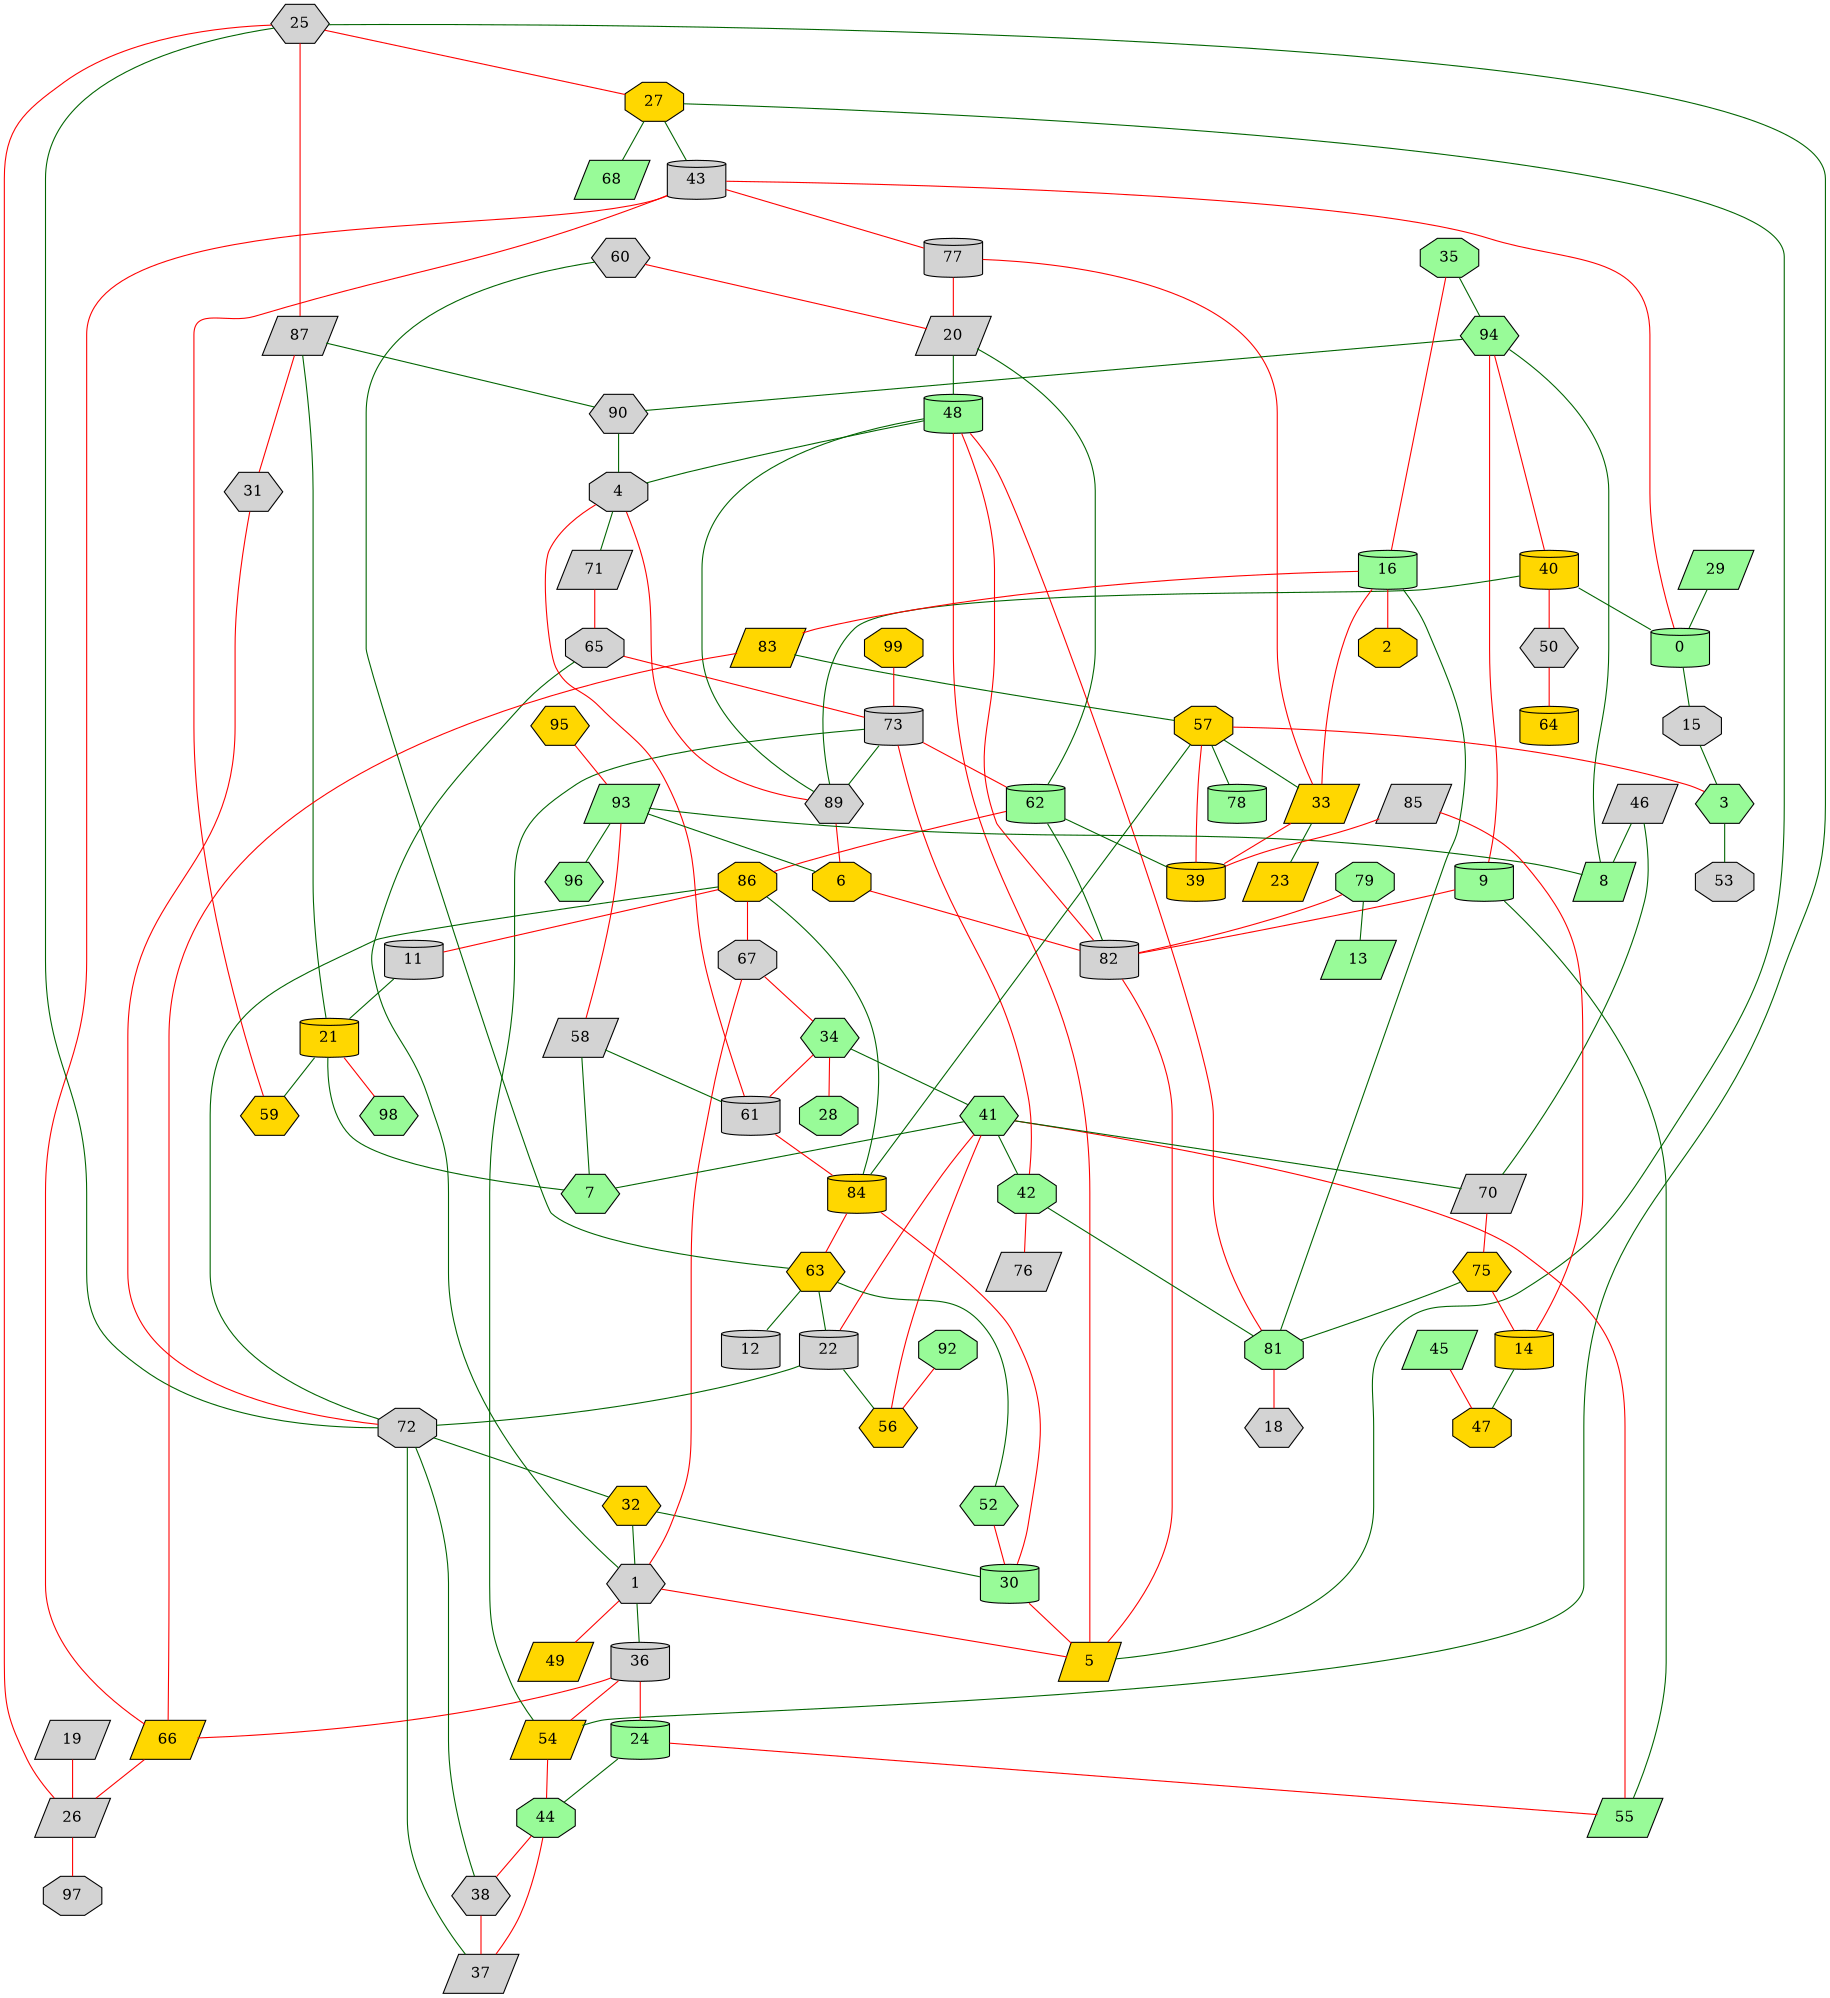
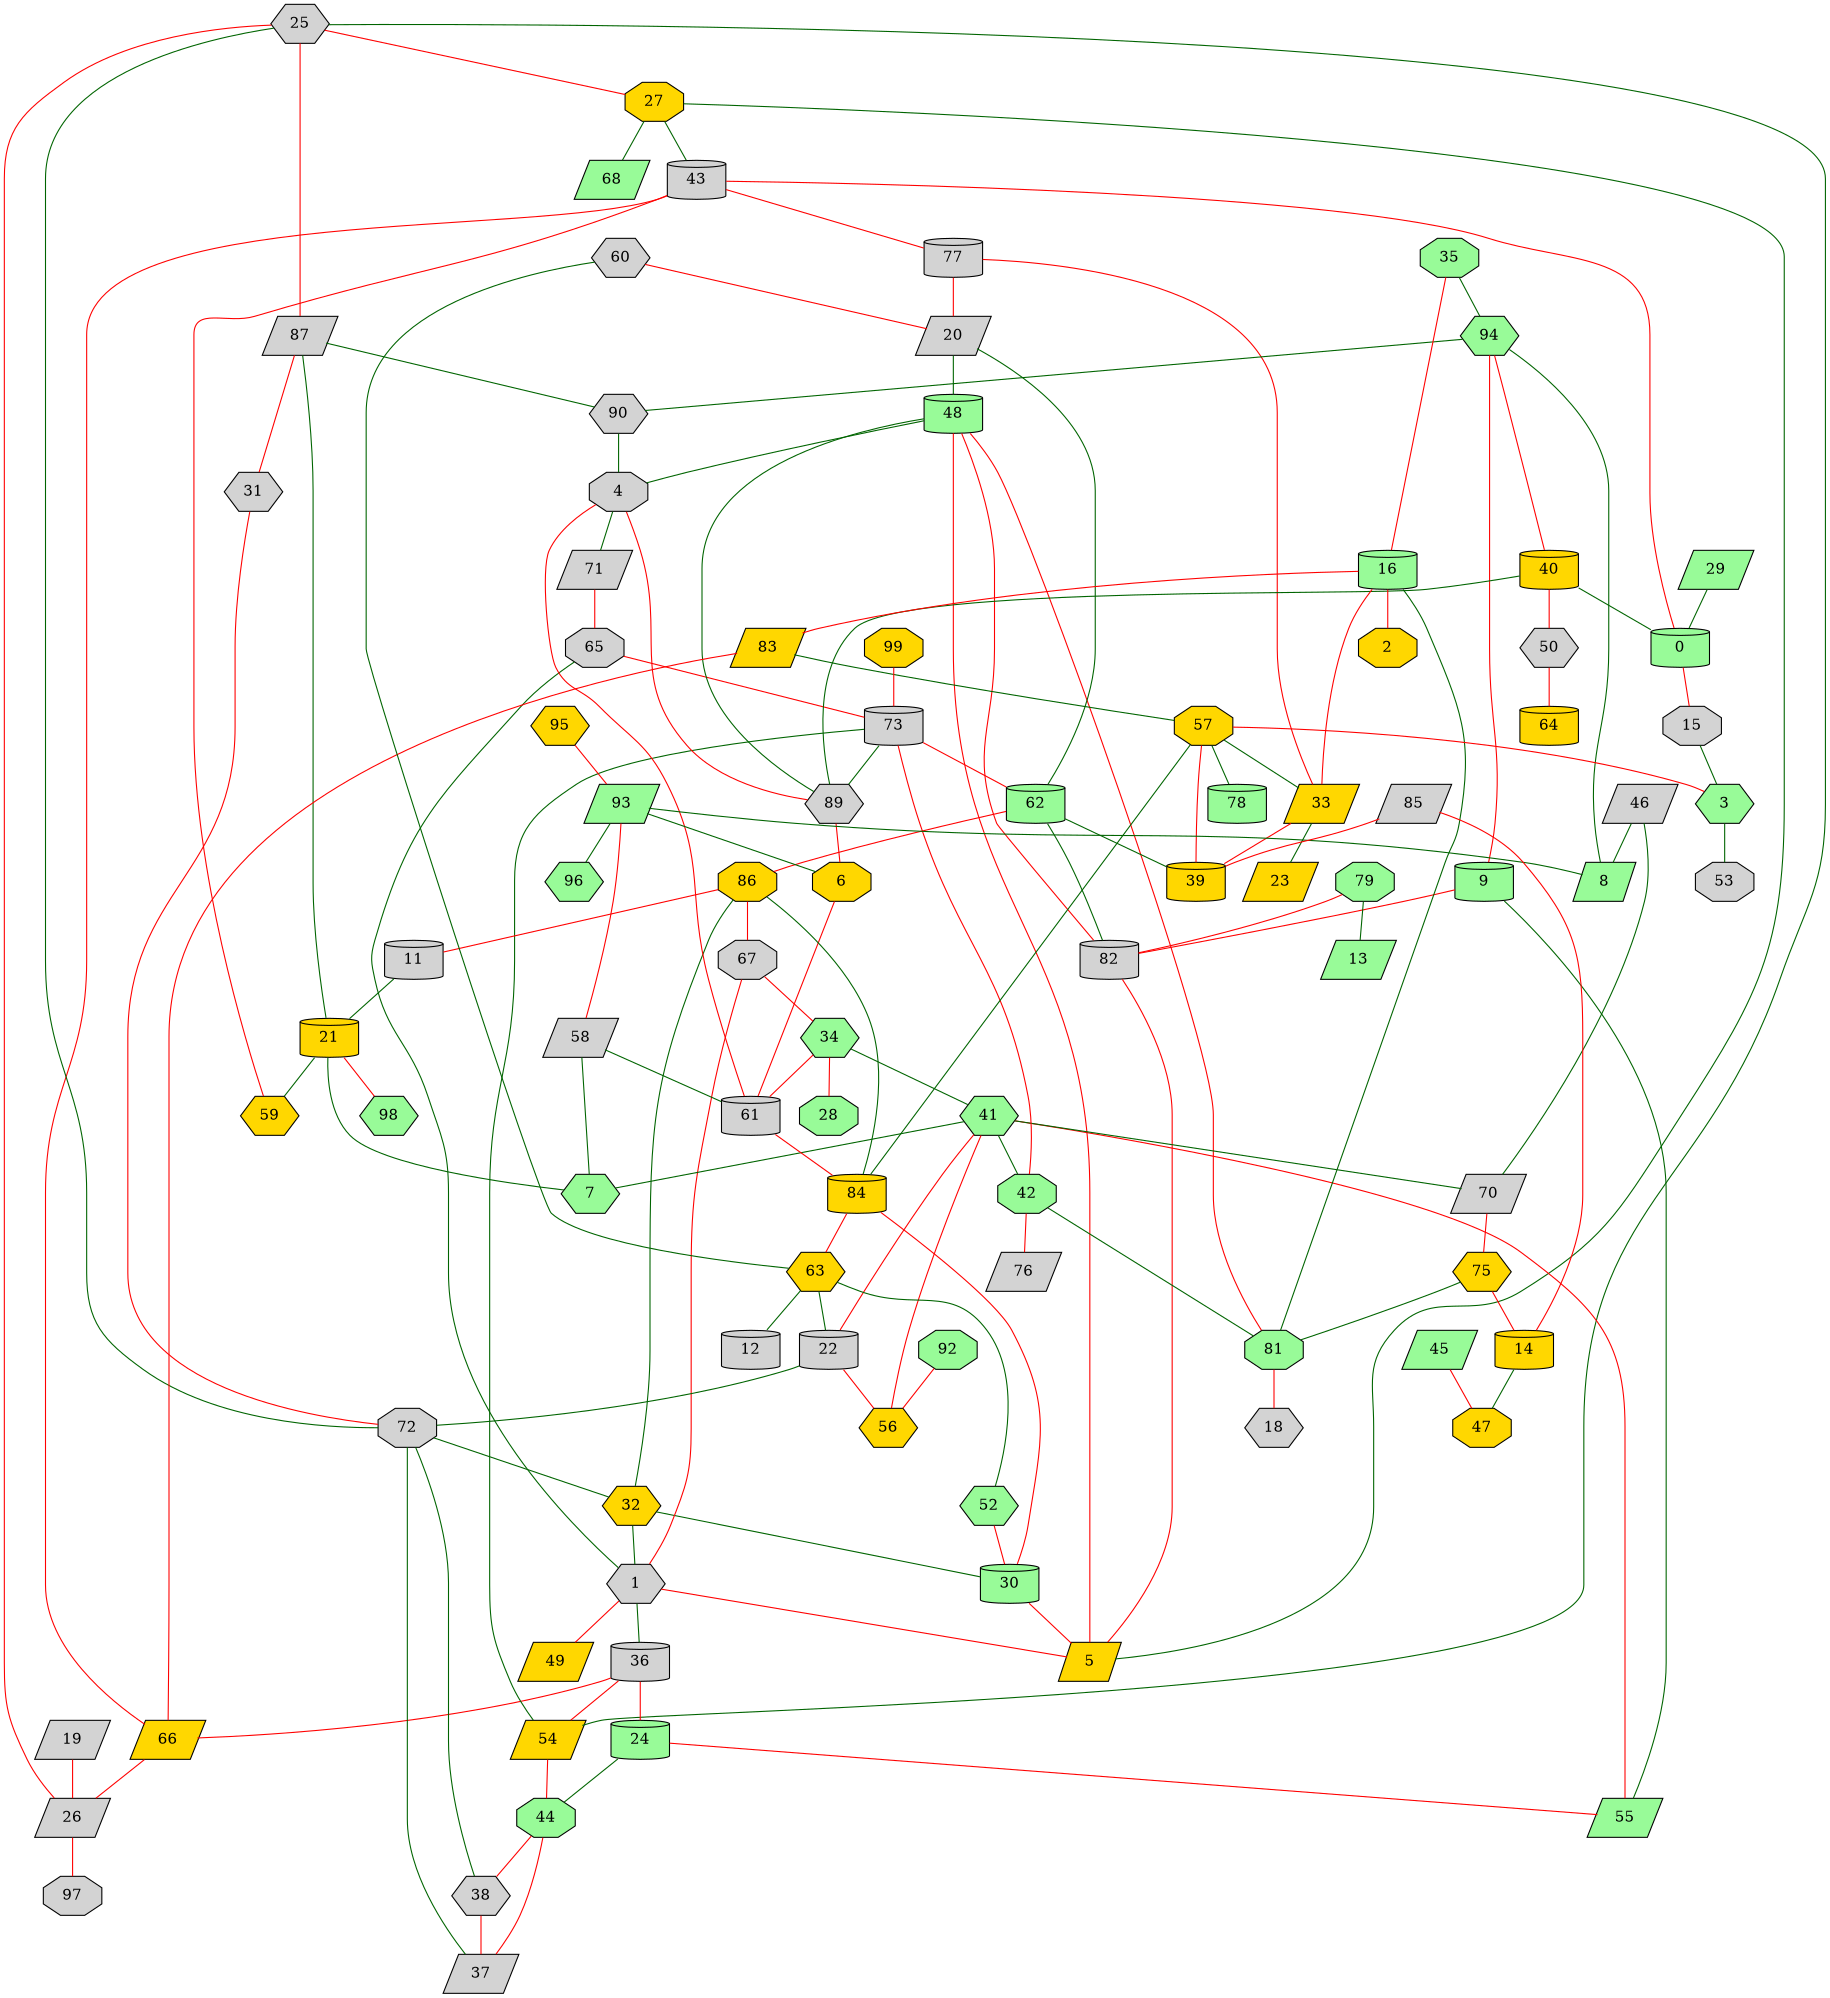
(1686, 687) -> (1686, 687)
(975, 921) -> (798, 994)
(262, 1001) -> (652, 1171)
(859, 1389) -> (859, 1389)
